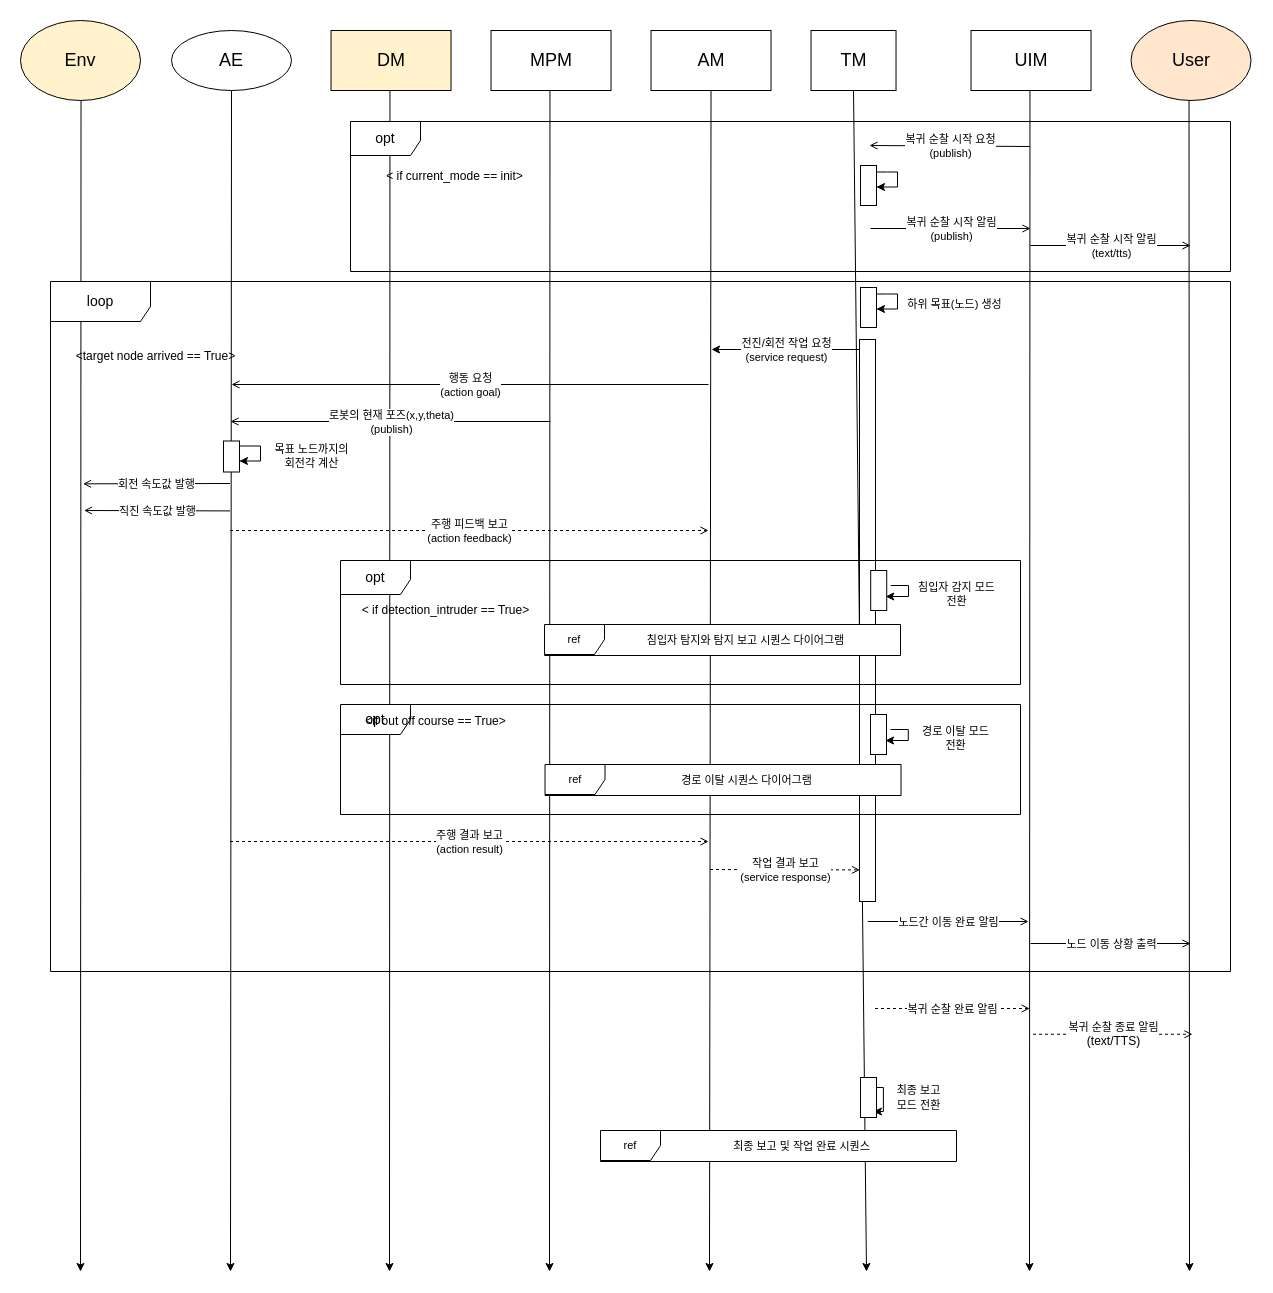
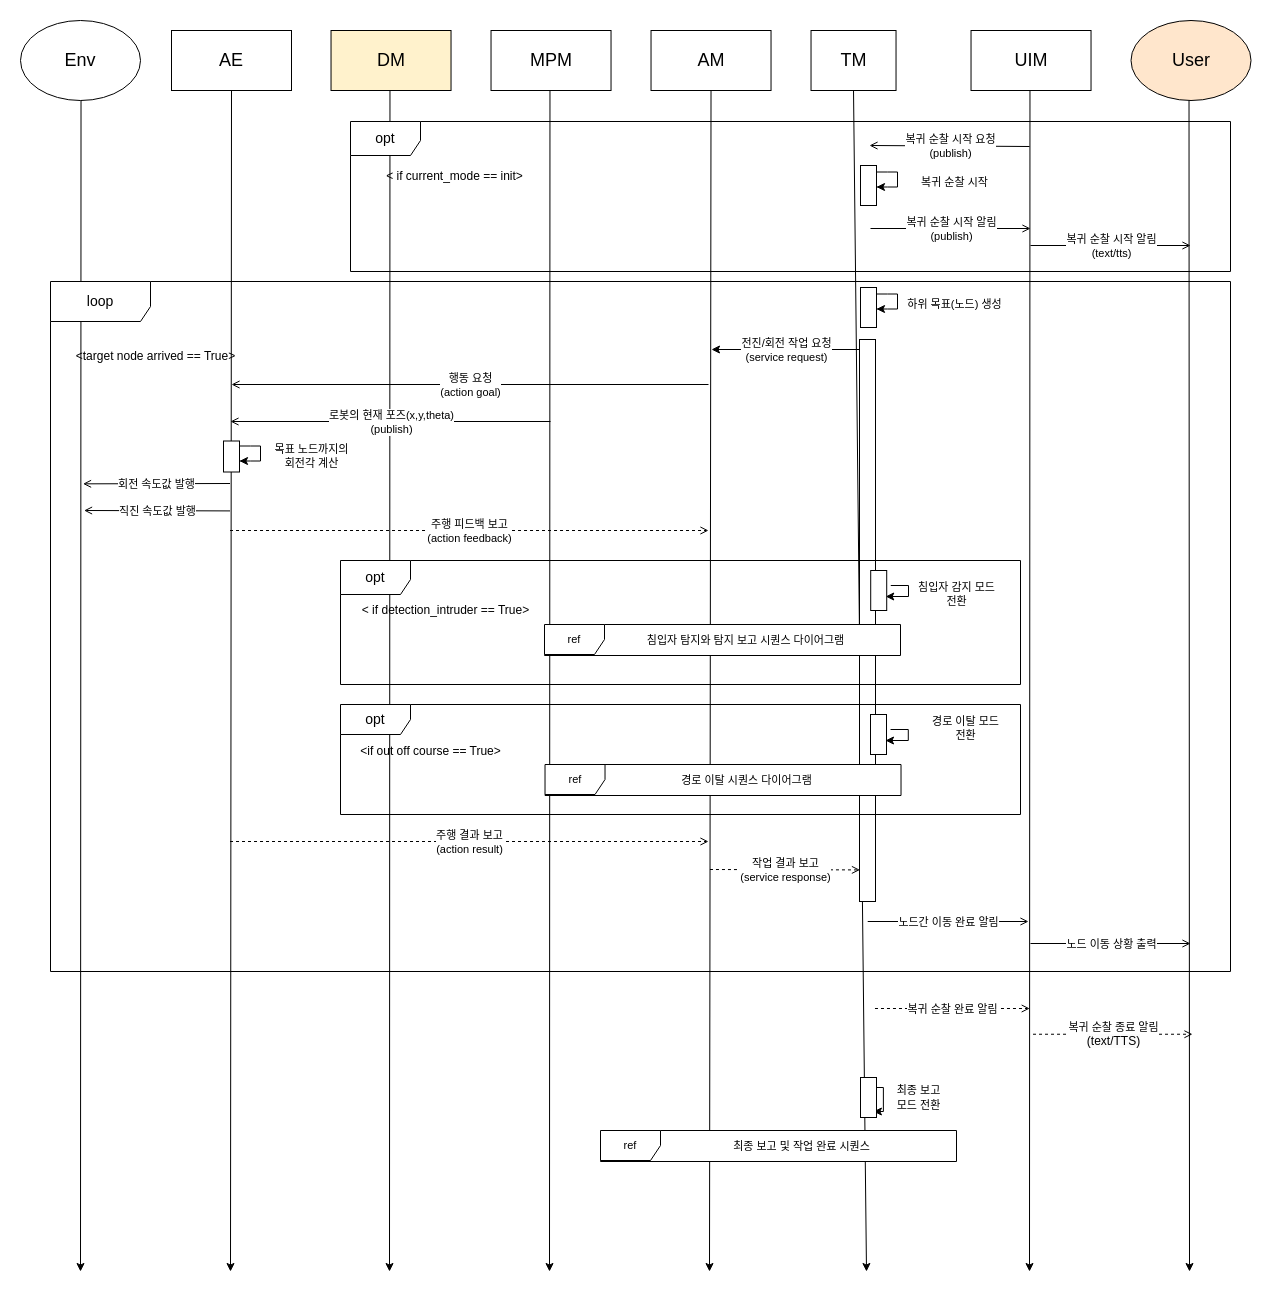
(81, 61) -> (81, 61)
(232, 61) -> (232, 61)
none -> (954, 183)
(436, 722) -> (431, 752)
(956, 739) -> (966, 729)
